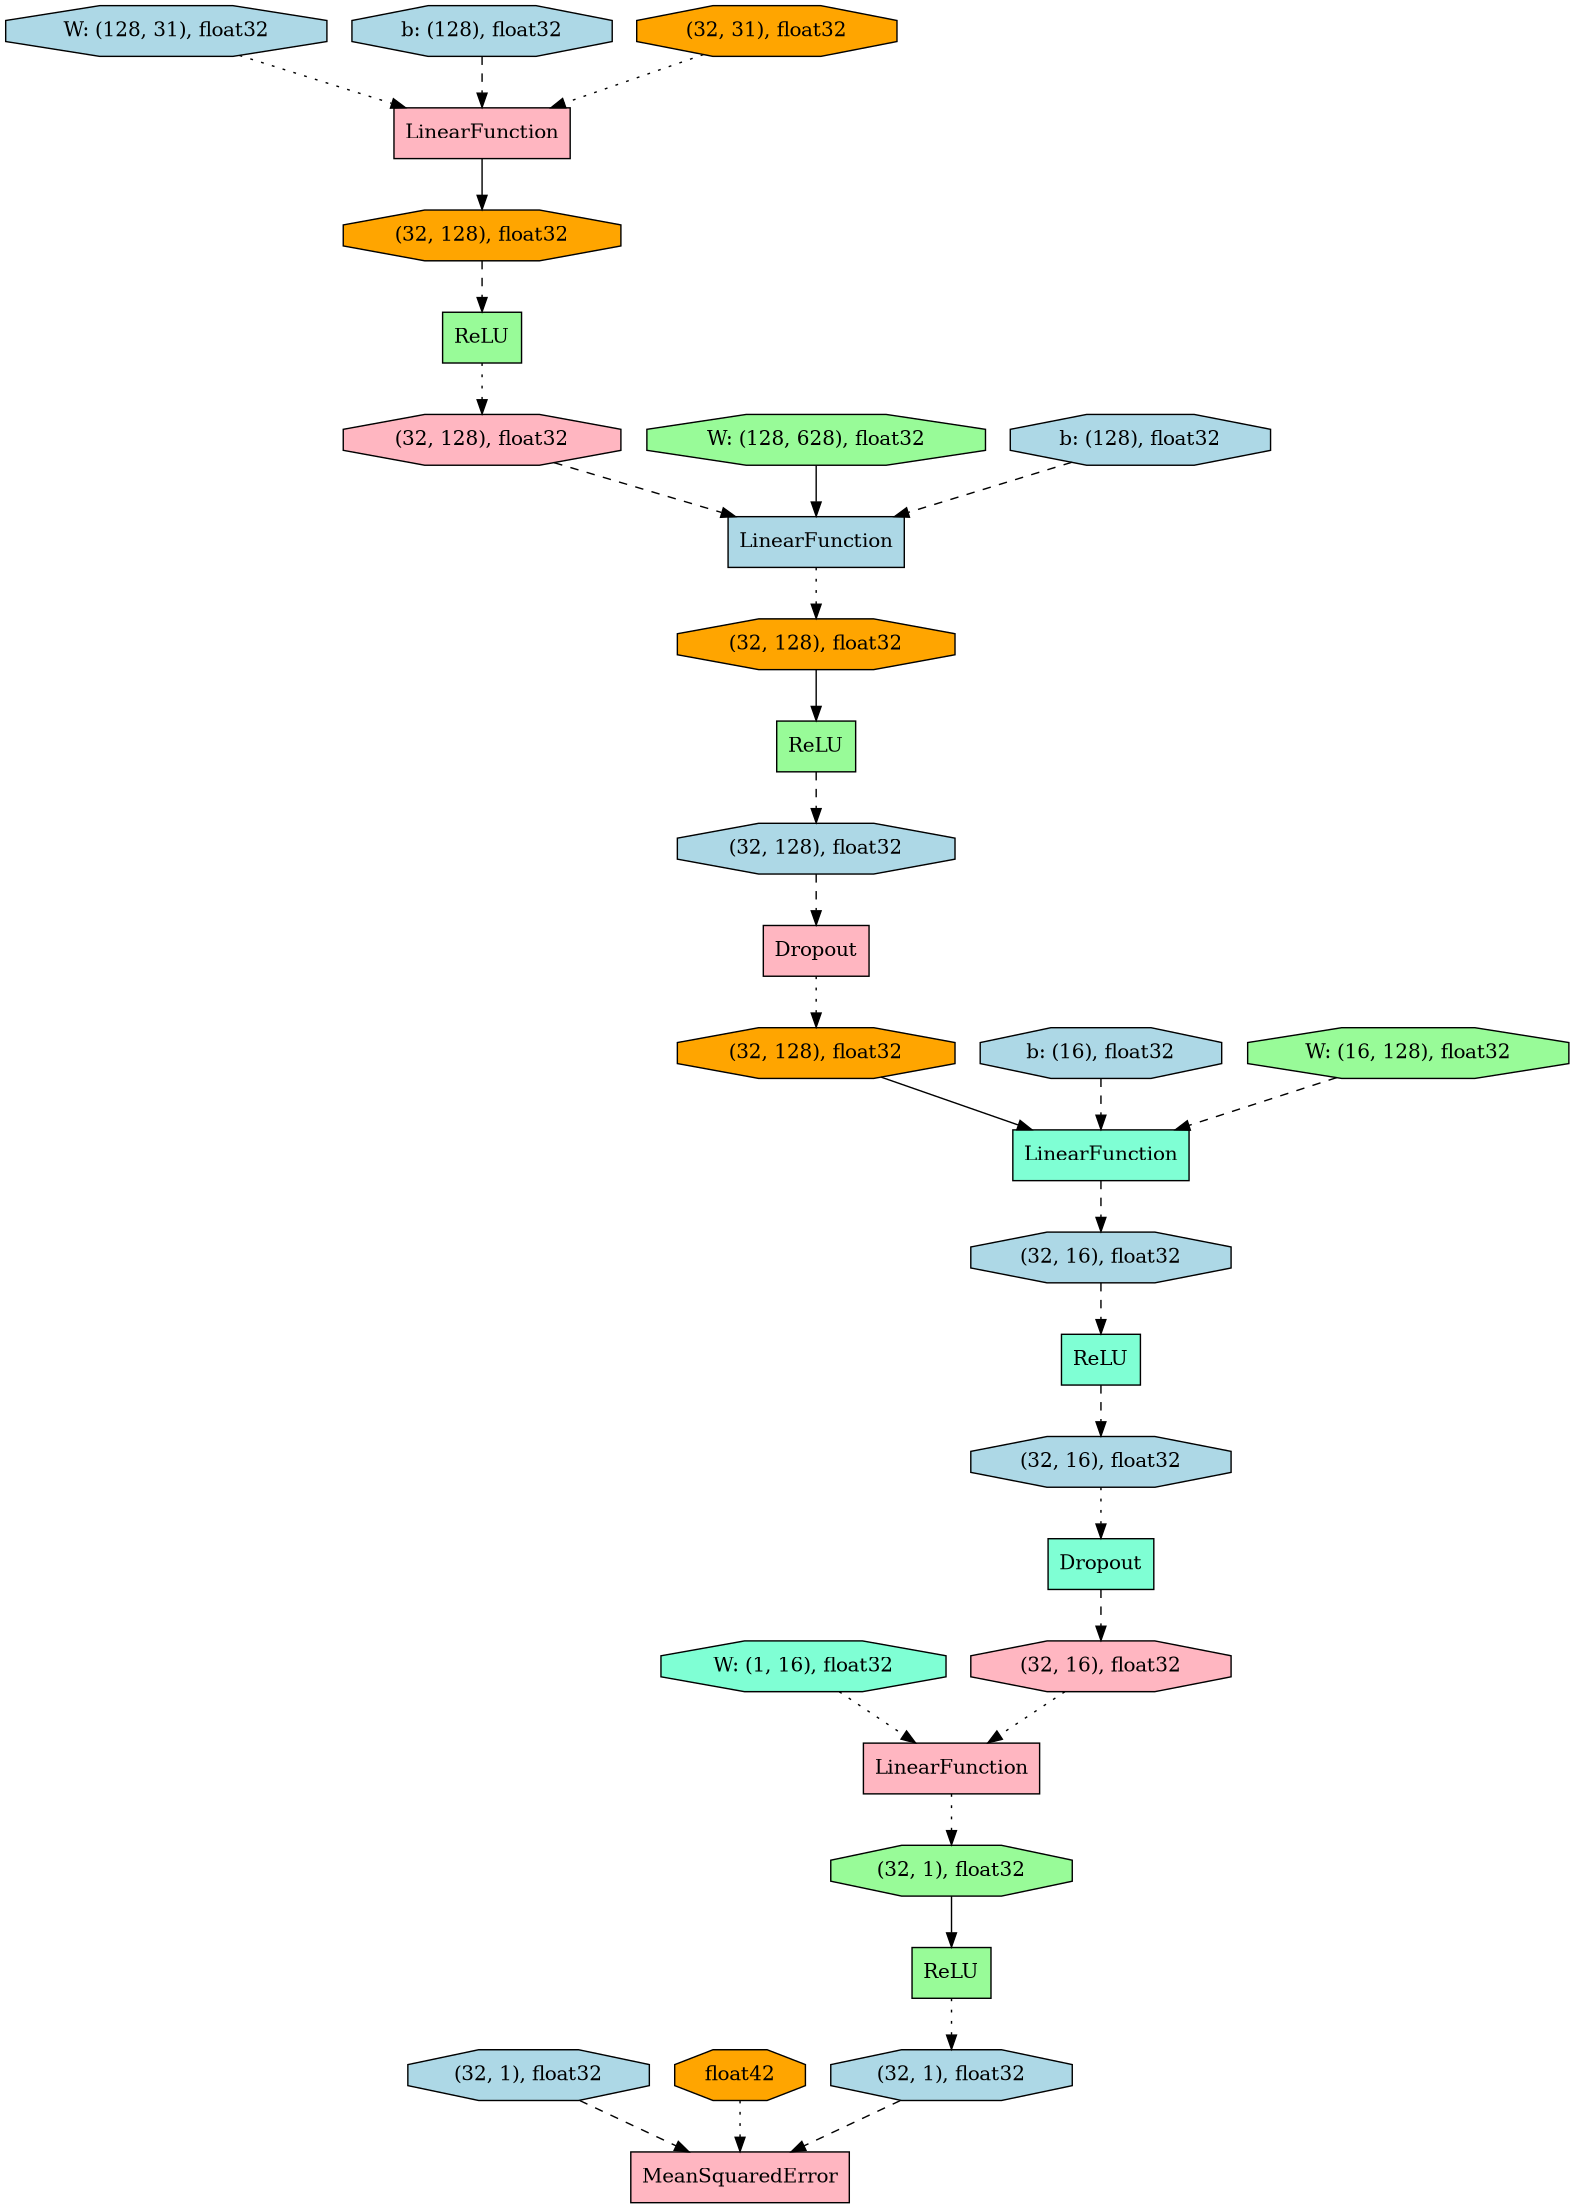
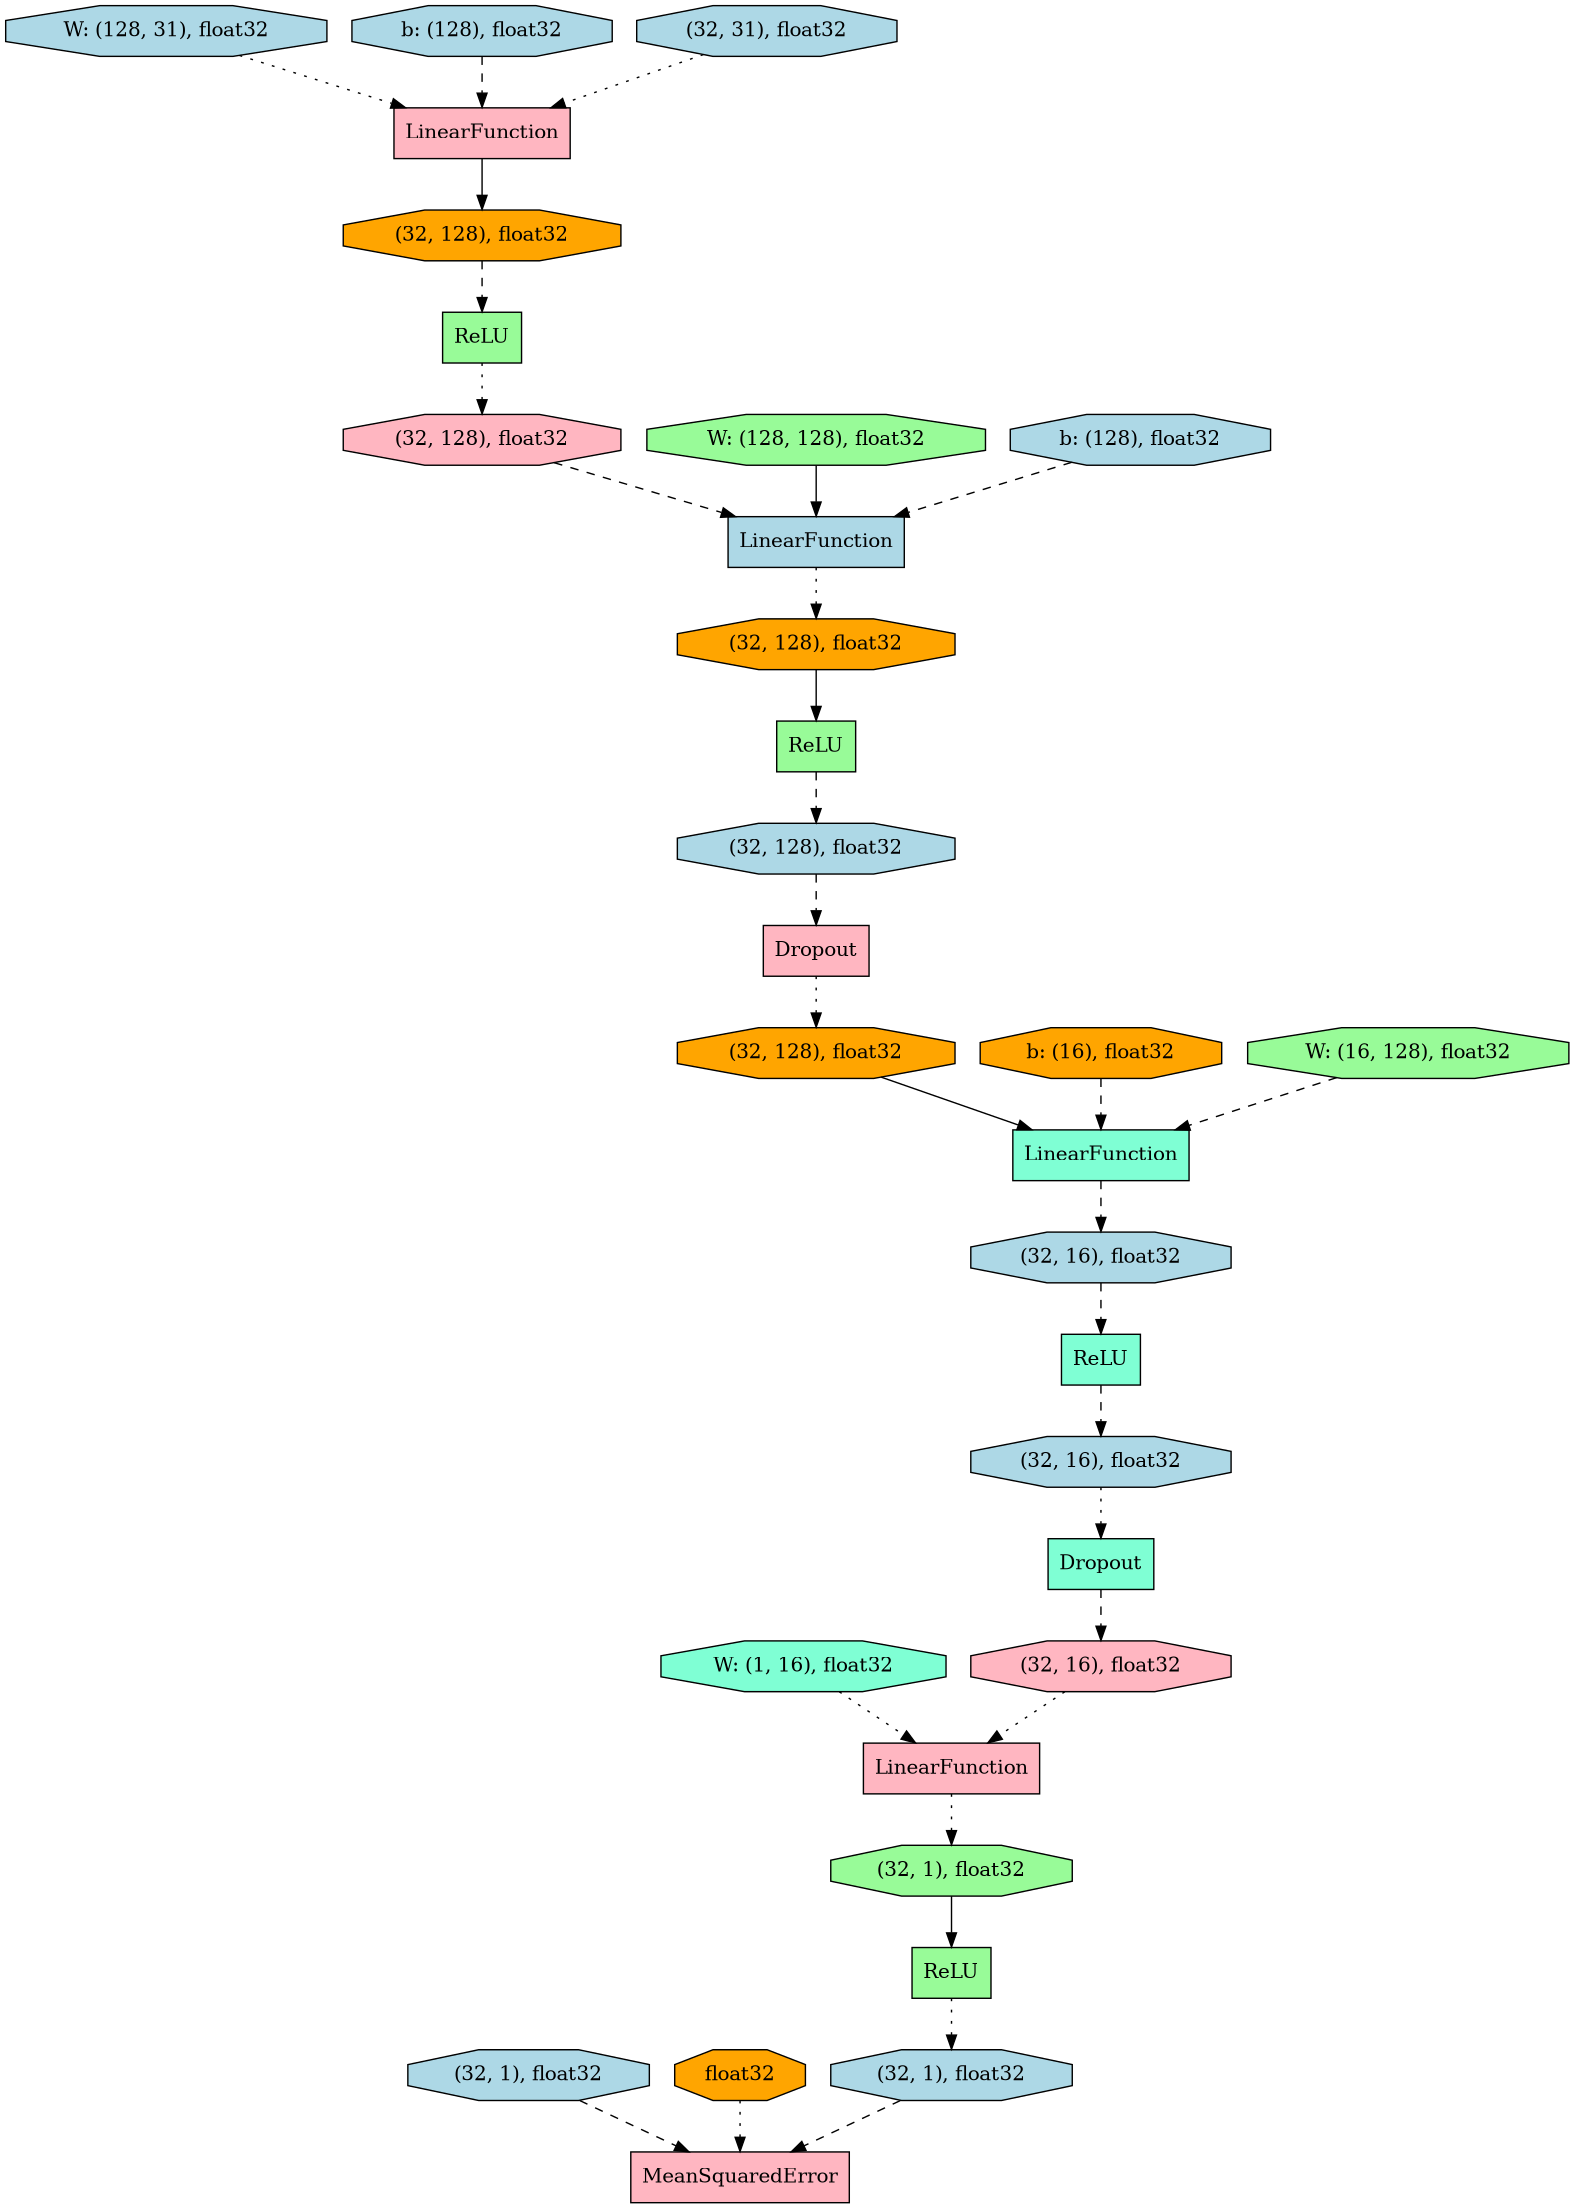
(767, 31) -> (767, 31)
(816, 440) -> (816, 440)
(1101, 1053) -> (1101, 1053)
(740, 2075) -> (740, 2075)
